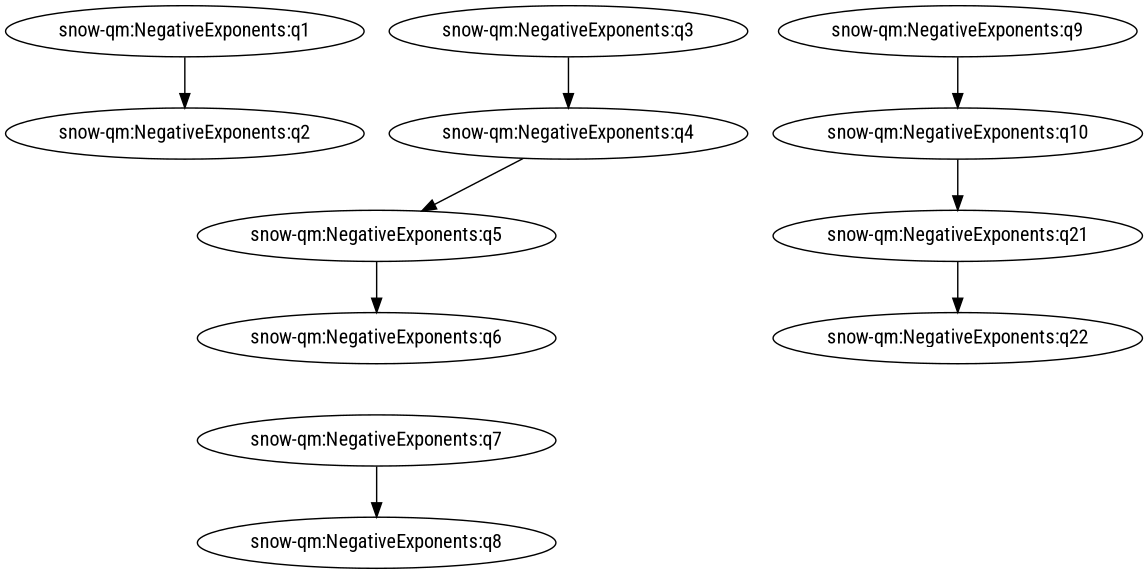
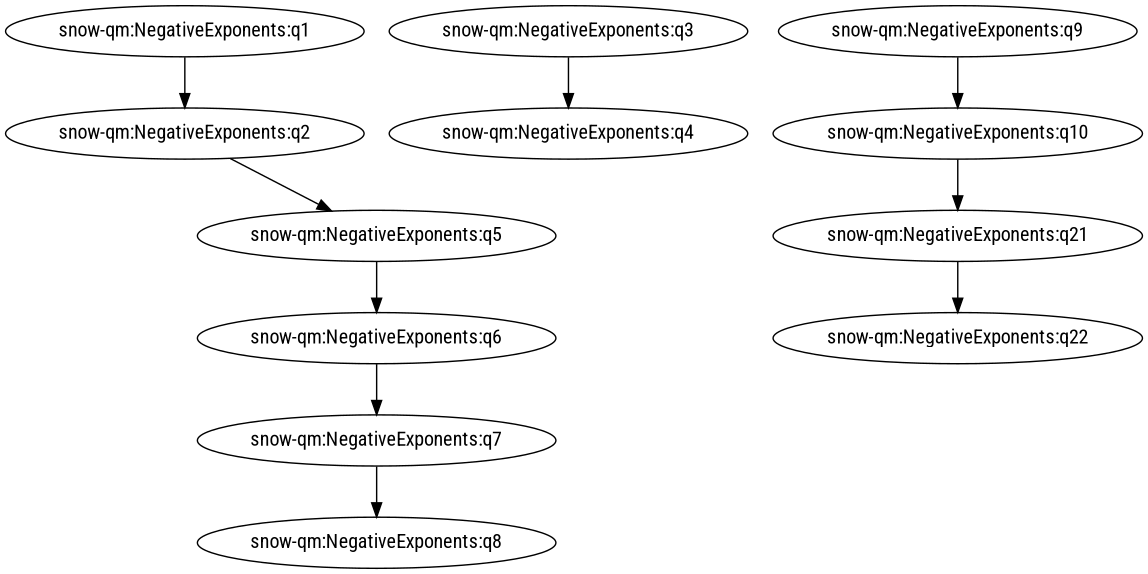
(479, 182) -> (275, 182)
none -> (377, 382)
